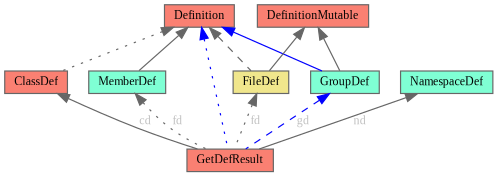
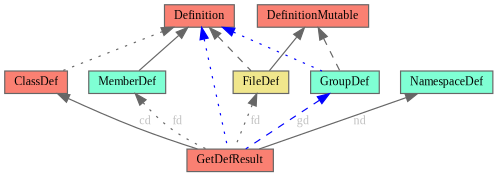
(275, 51) -> (275, 51)
(332, 55) -> (332, 55)
